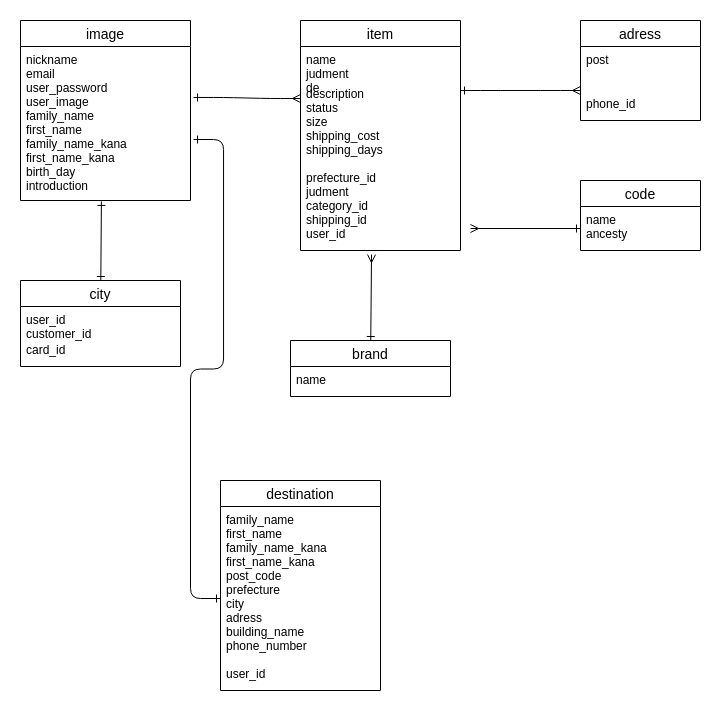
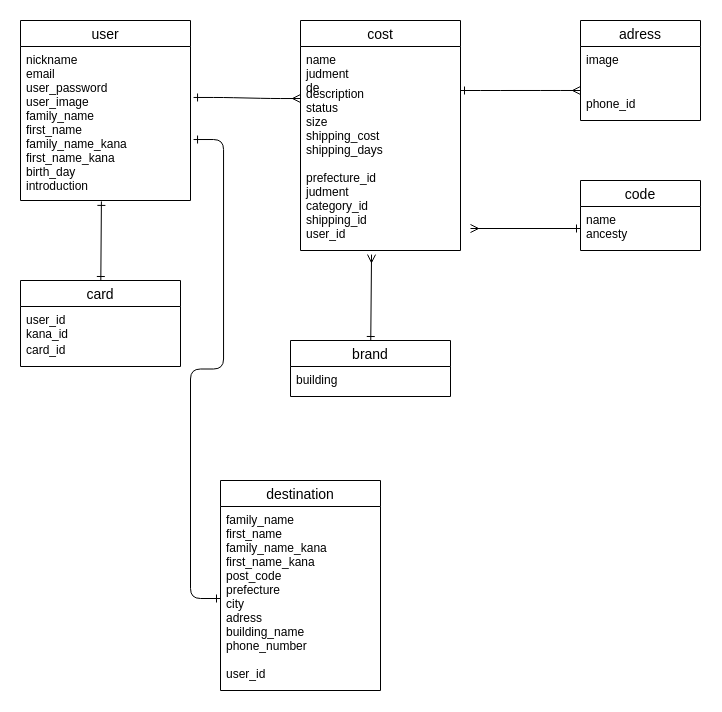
(105, 34) -> (105, 34)
(380, 34) -> (380, 34)
(599, 60) -> (601, 60)
(100, 294) -> (100, 294)
(48, 320) -> (48, 320)
(309, 380) -> (318, 380)
